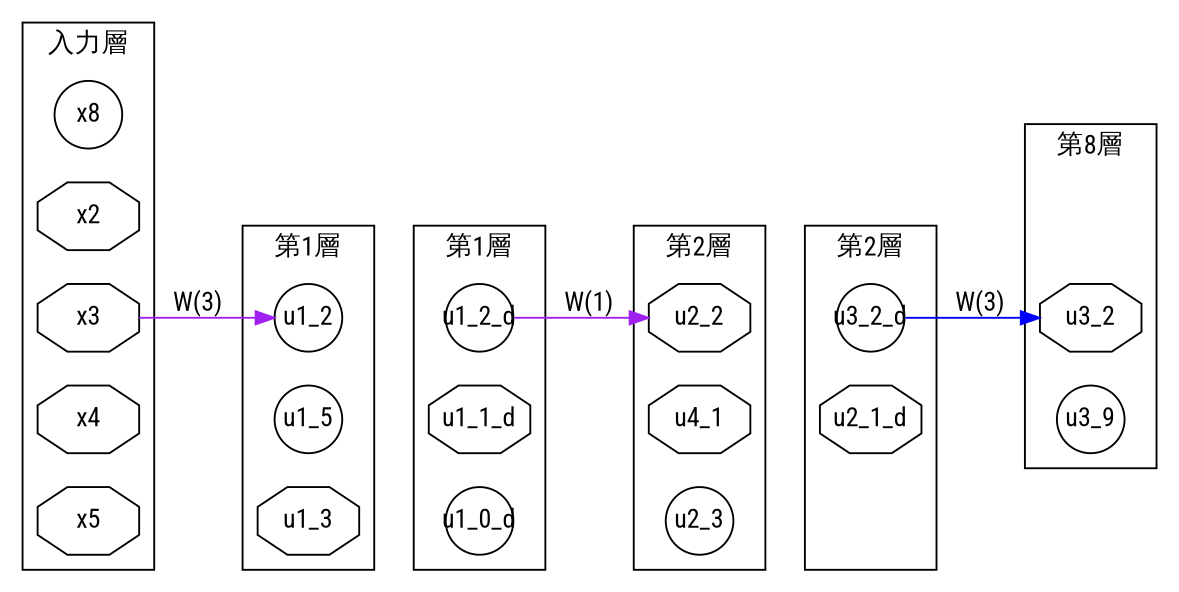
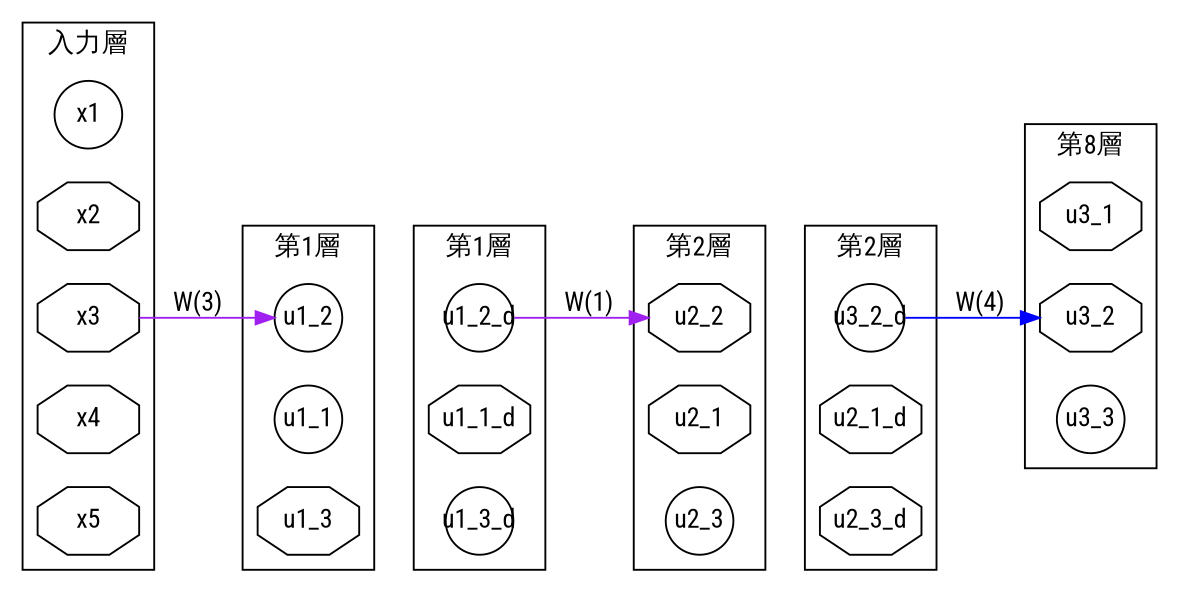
(88, 115) -> (88, 115)
none -> (1091, 216)
(981, 304) -> (981, 304)
(308, 419) -> (308, 419)
(700, 419) -> (700, 419)
(1091, 419) -> (1091, 419)
(480, 521) -> (480, 521)
none -> (871, 521)
